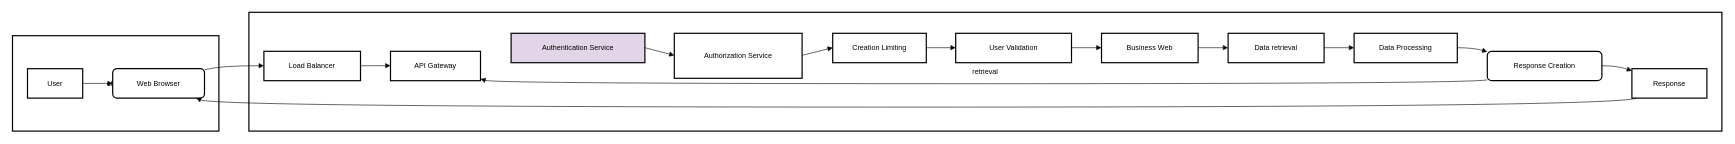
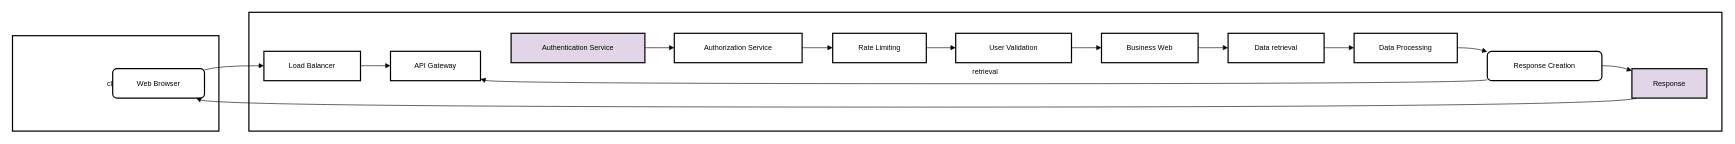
(879, 48) -> (879, 48)
(738, 56) -> (738, 48)
(55, 83) -> none
(95, 83) -> none
(1669, 83) -> (1669, 83)
